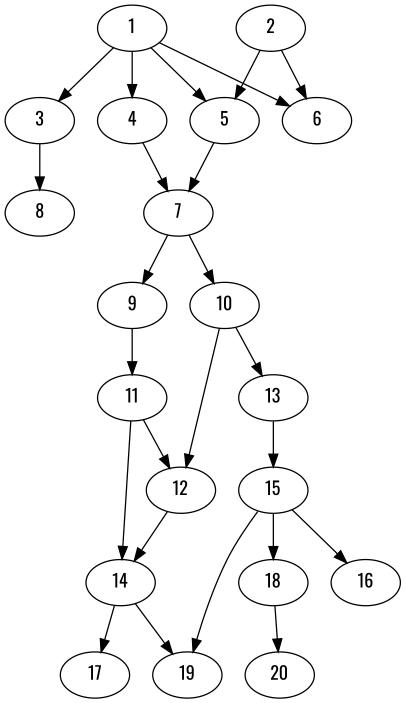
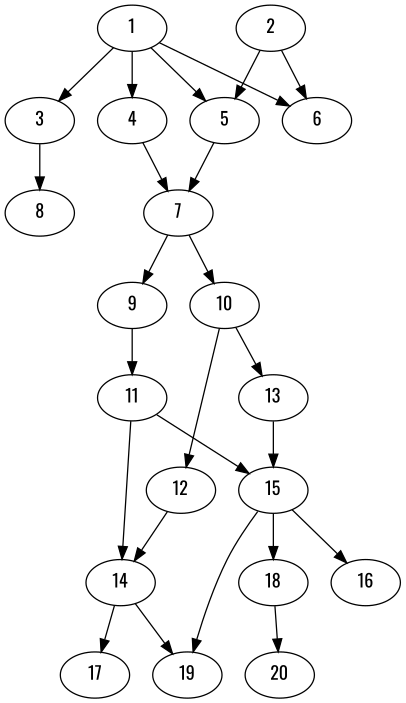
(153, 438) -> (201, 443)
